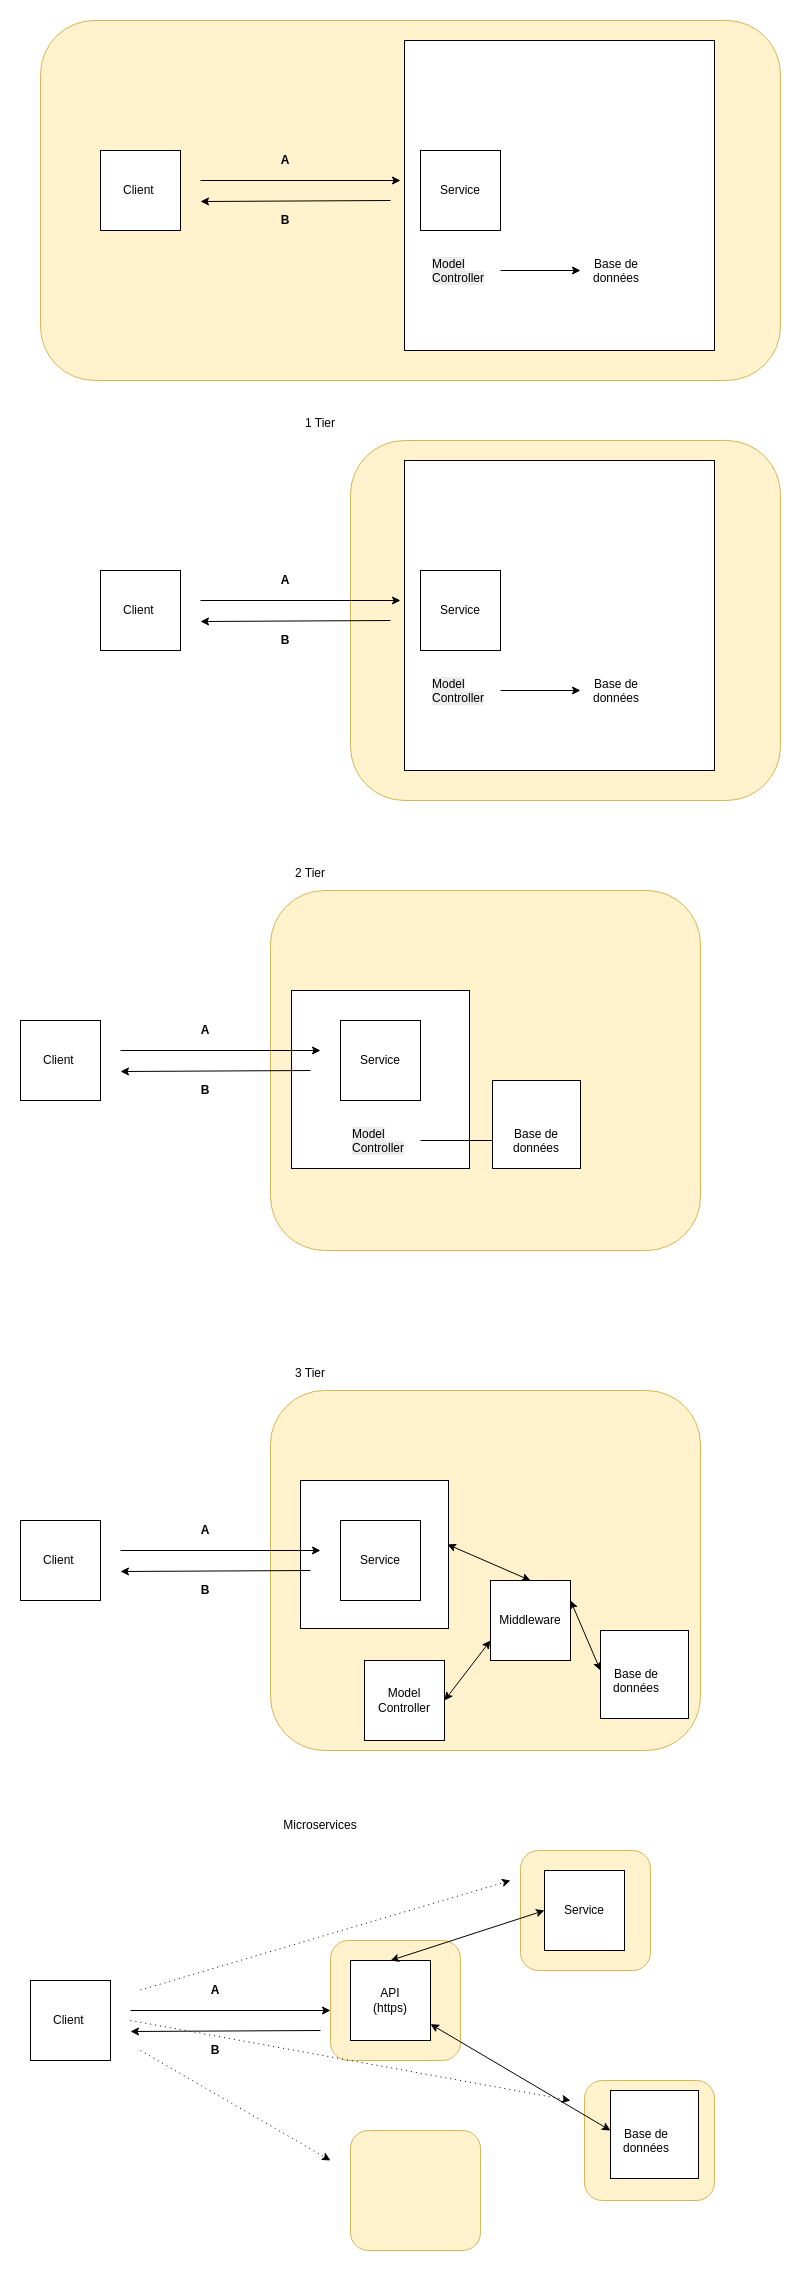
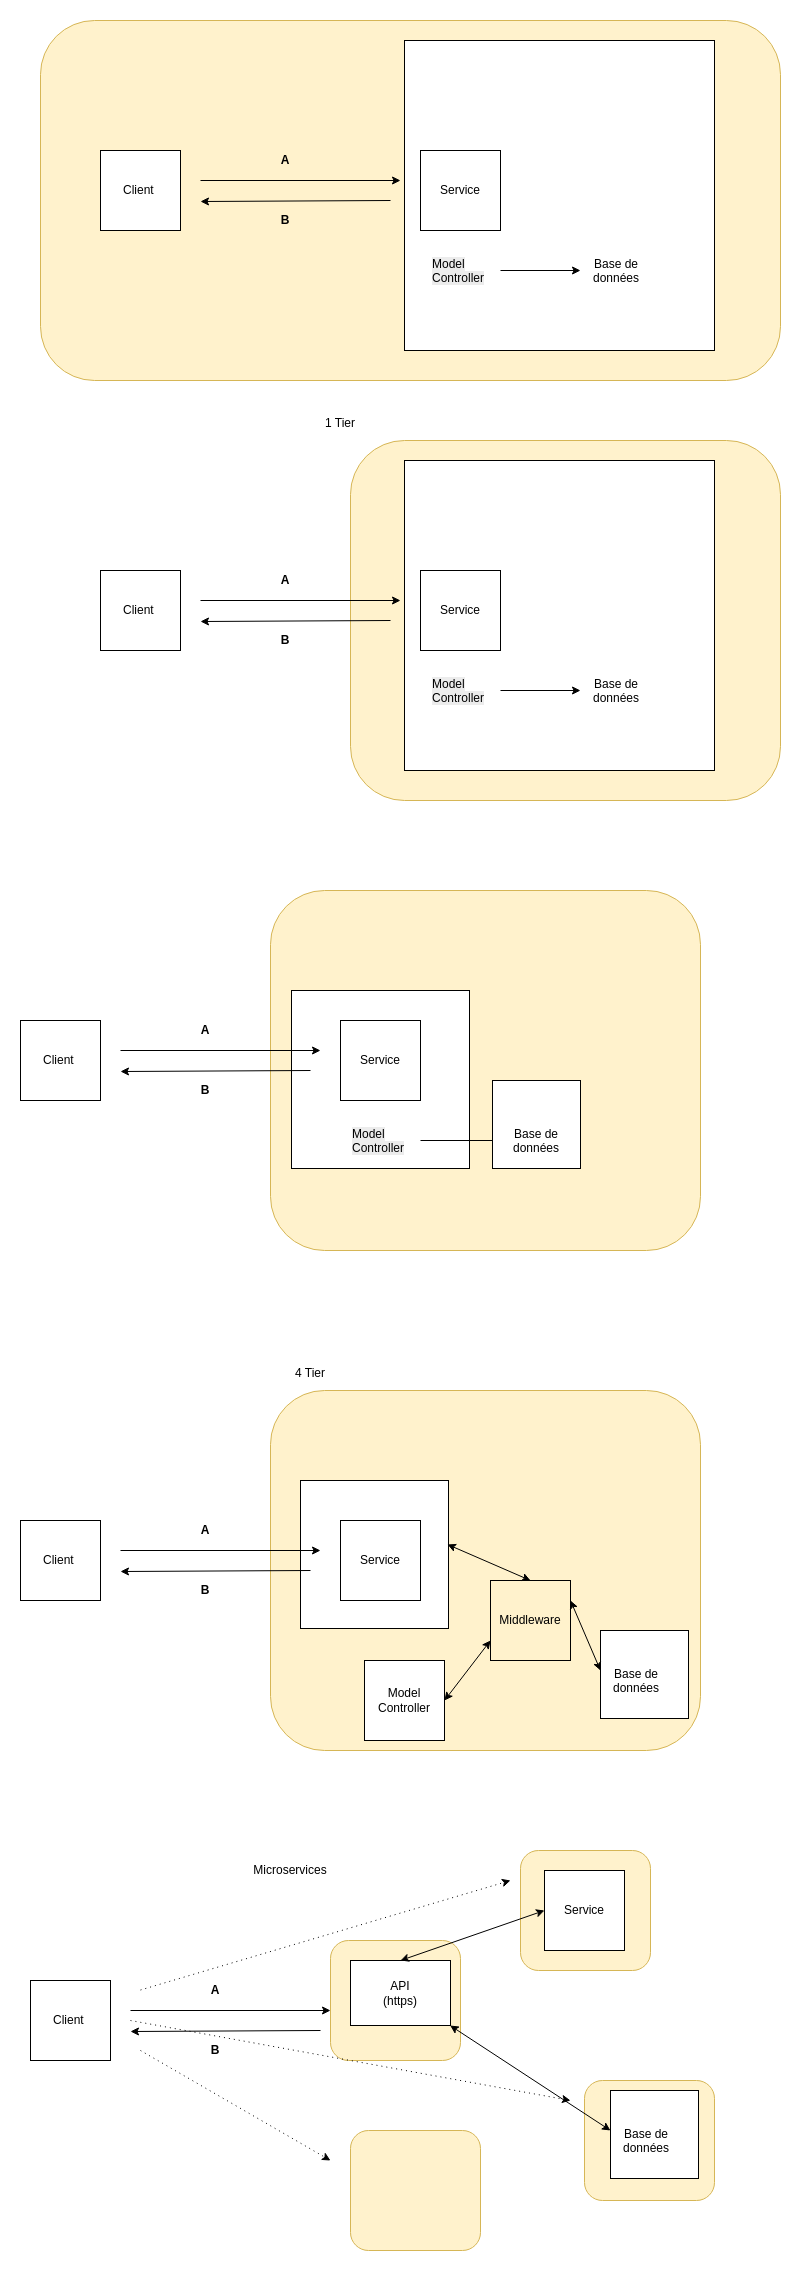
(321, 416) -> (341, 416)
(311, 866) -> none
(311, 1366) -> (311, 1366)
(531, 1621) -> (531, 1621)
(321, 1826) -> (291, 1871)
(391, 2001) -> (401, 1993)
